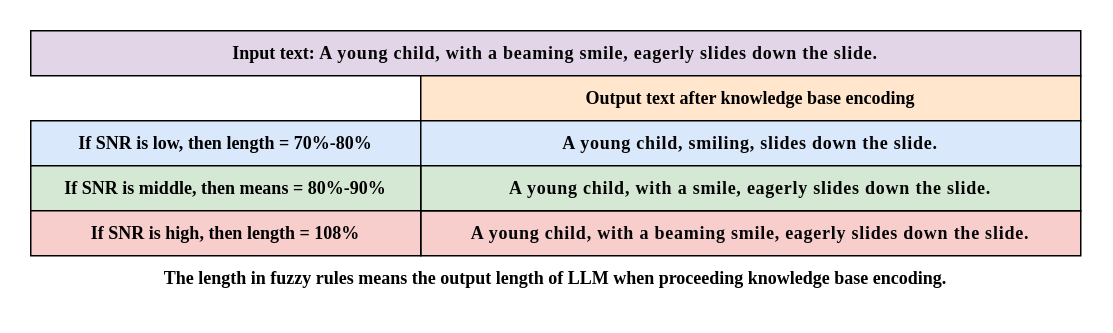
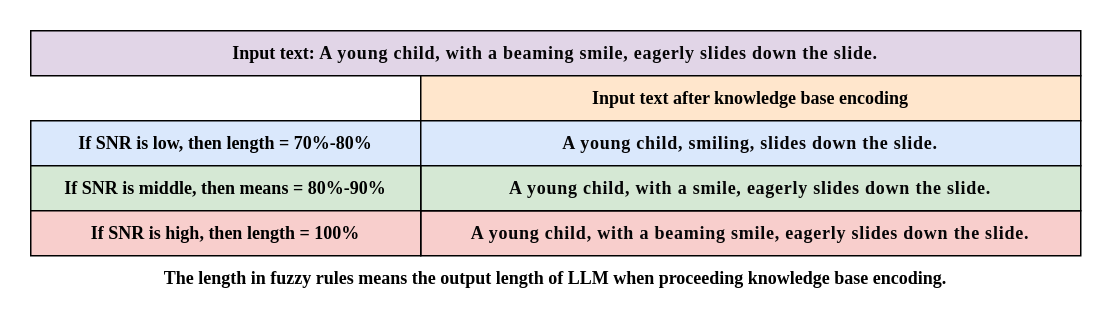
(751, 98) -> (751, 98)
(226, 233) -> (226, 233)
